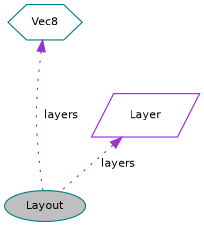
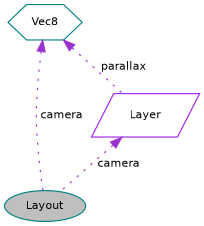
none -> (97, 71)
(60, 115) -> (60, 115)
(117, 164) -> (117, 164)
